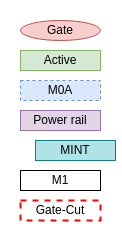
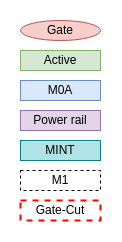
(61, 91) -> (61, 91)
(76, 151) -> (61, 151)
(61, 181) -> (61, 181)
